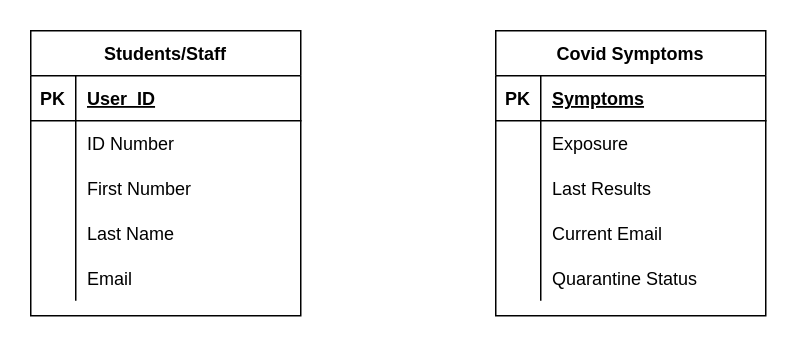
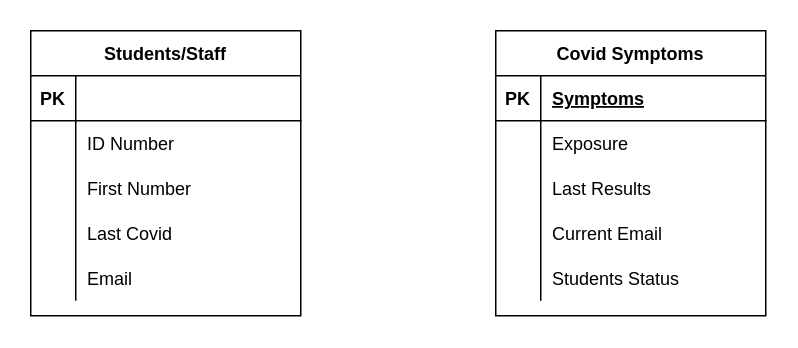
(188, 98) -> none
(130, 234) -> (133, 234)
(633, 279) -> (625, 279)
